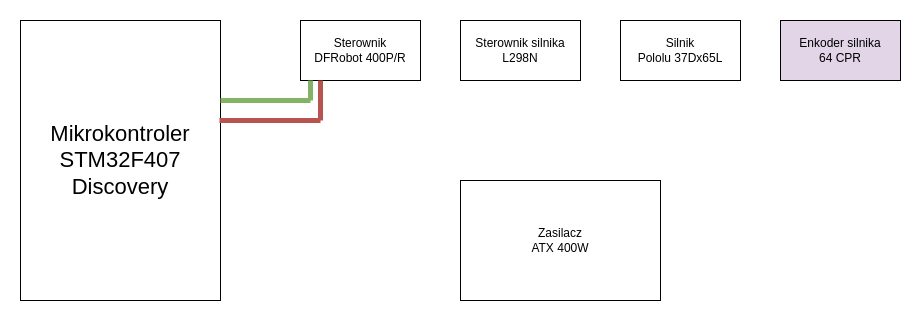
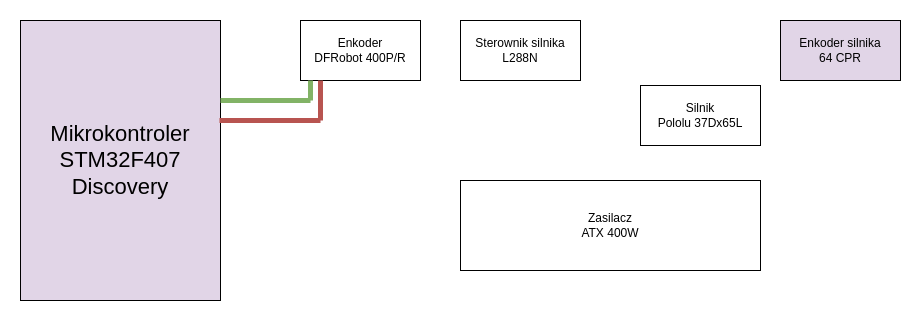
(361, 51) -> (361, 51)
(521, 51) -> (521, 51)
(681, 51) -> (701, 116)
(121, 161) -> (121, 161)
(561, 241) -> (611, 226)
